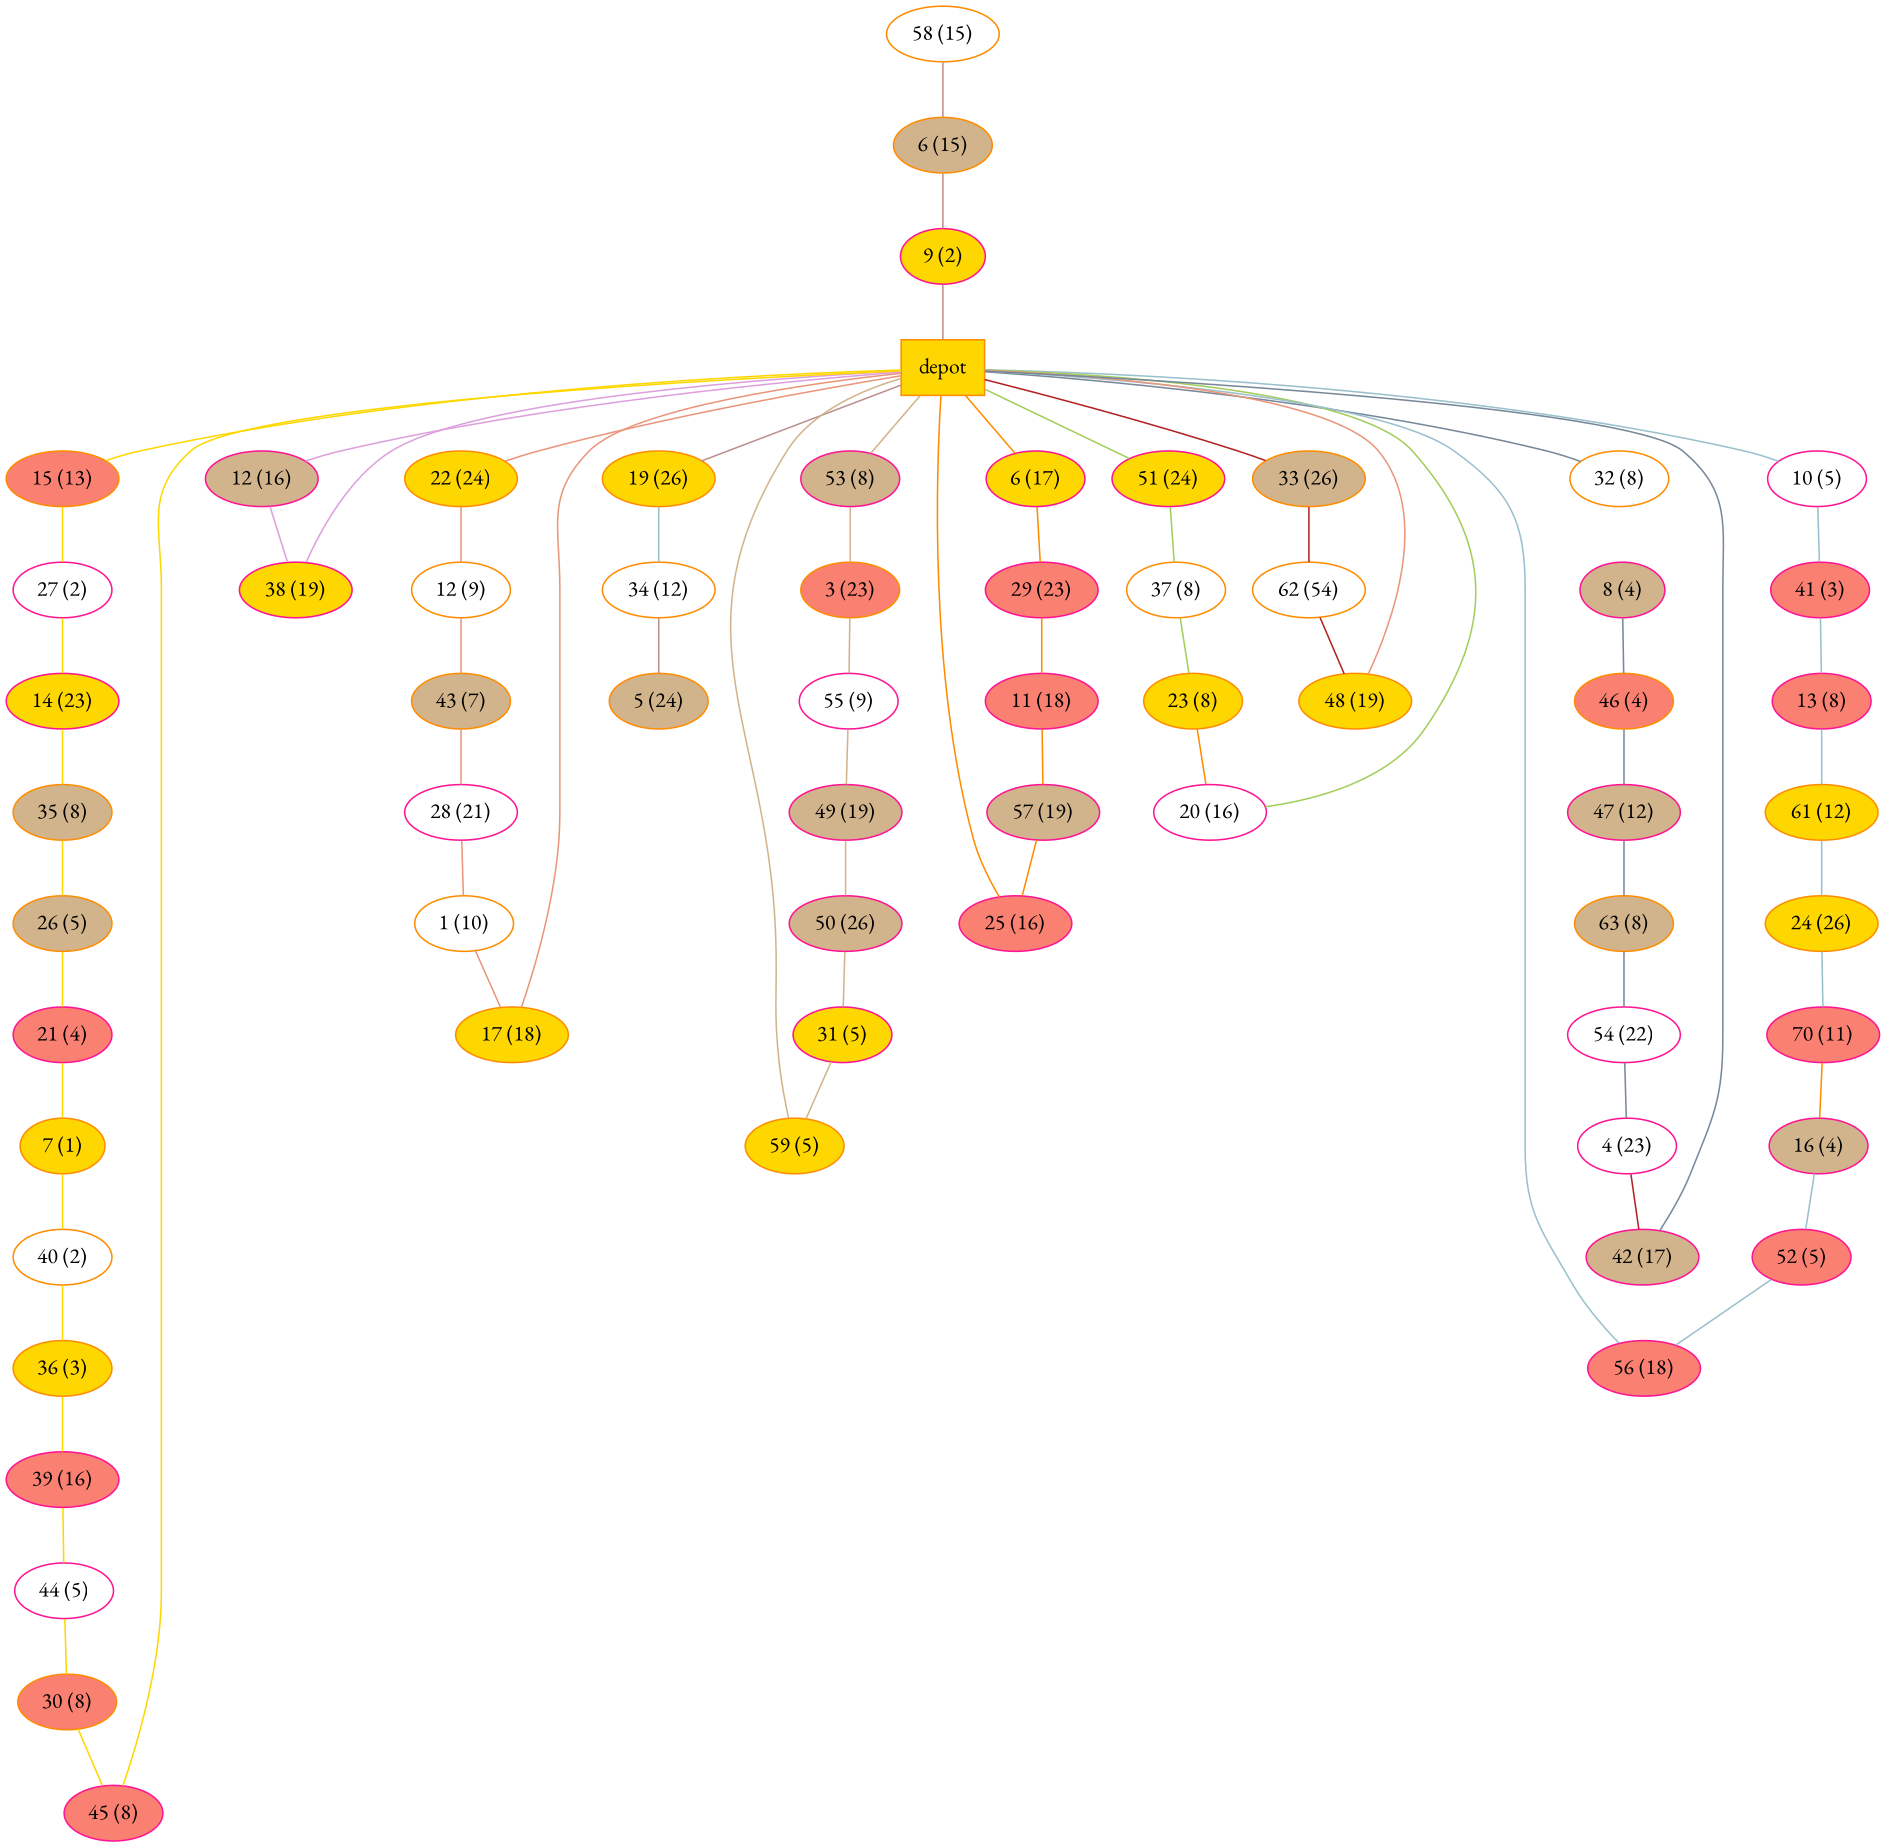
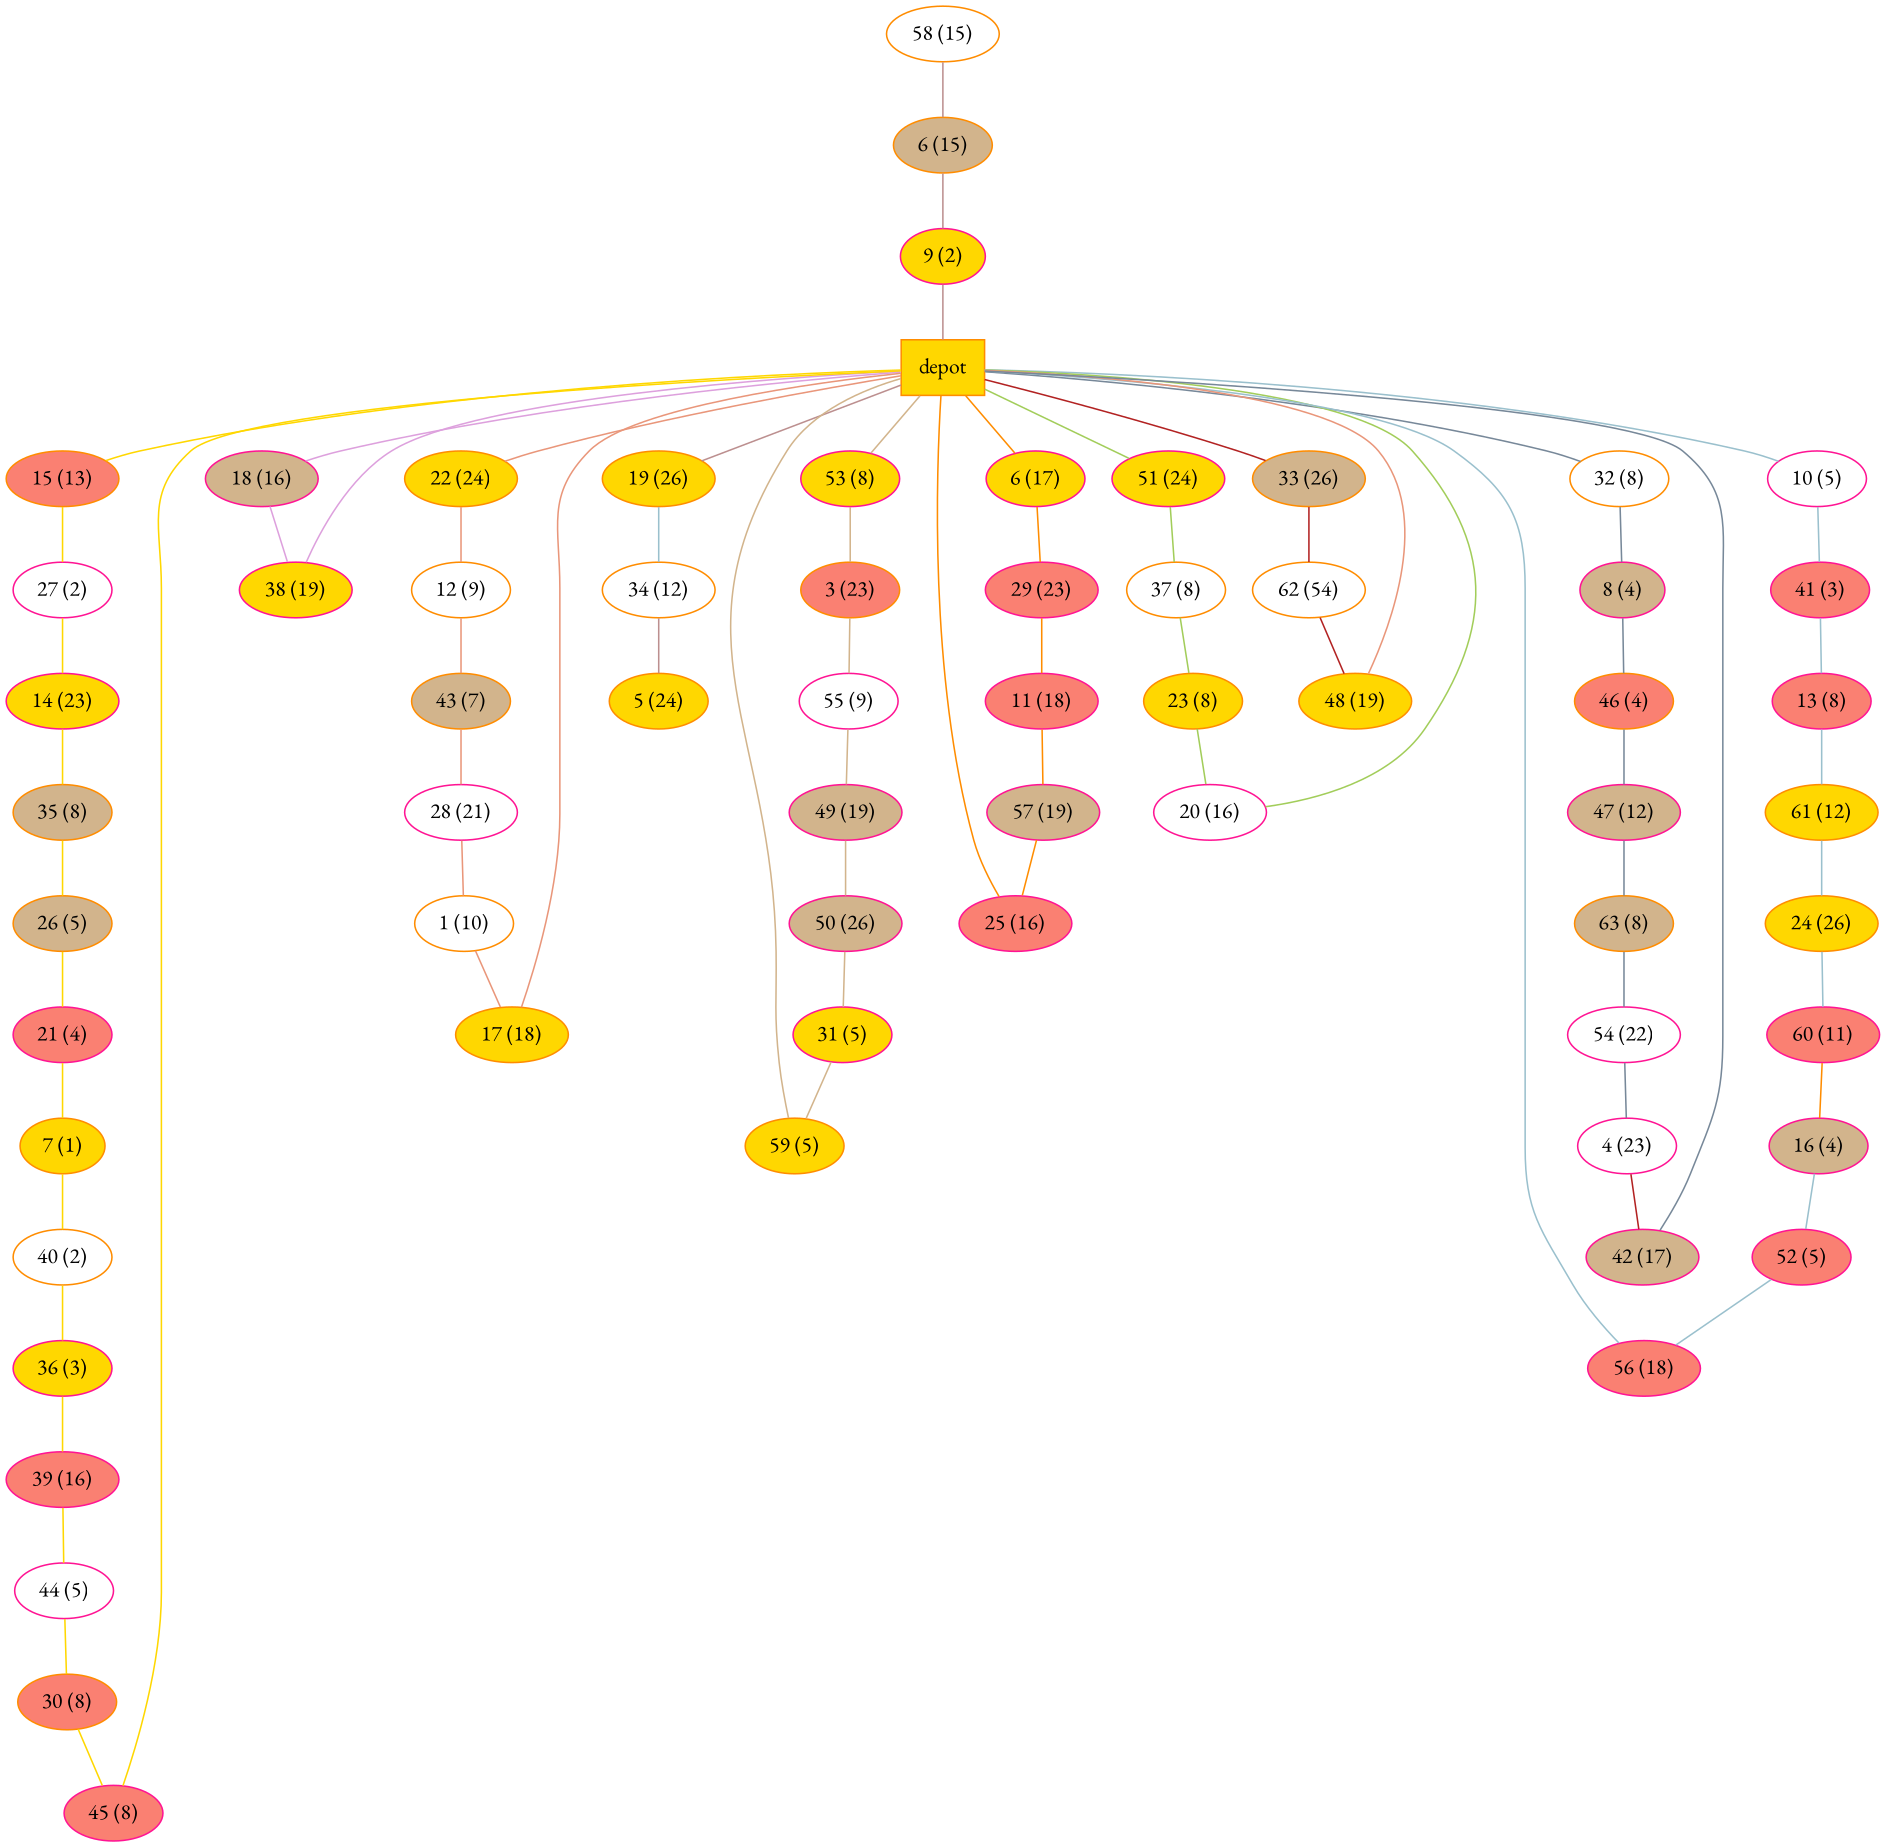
(262, 479) -> (262, 479)
(850, 479) -> (850, 479)
none -> (1621, 535)
(659, 701) -> (659, 701)
(1202, 757) -> (1202, 757)
(1823, 1035) -> (1823, 1035)
(63, 1368) -> (63, 1368)
